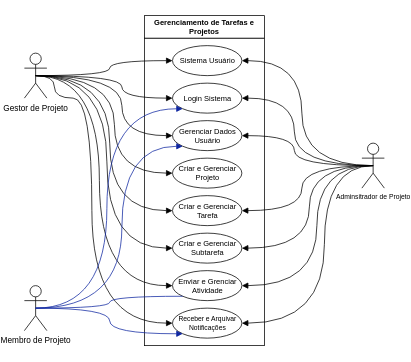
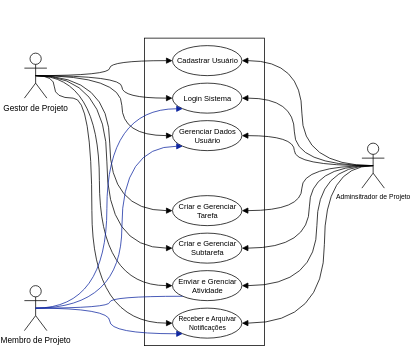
(204, 27) -> none
(208, 60) -> (208, 60)
(114, 126) -> none
(207, 173) -> none
